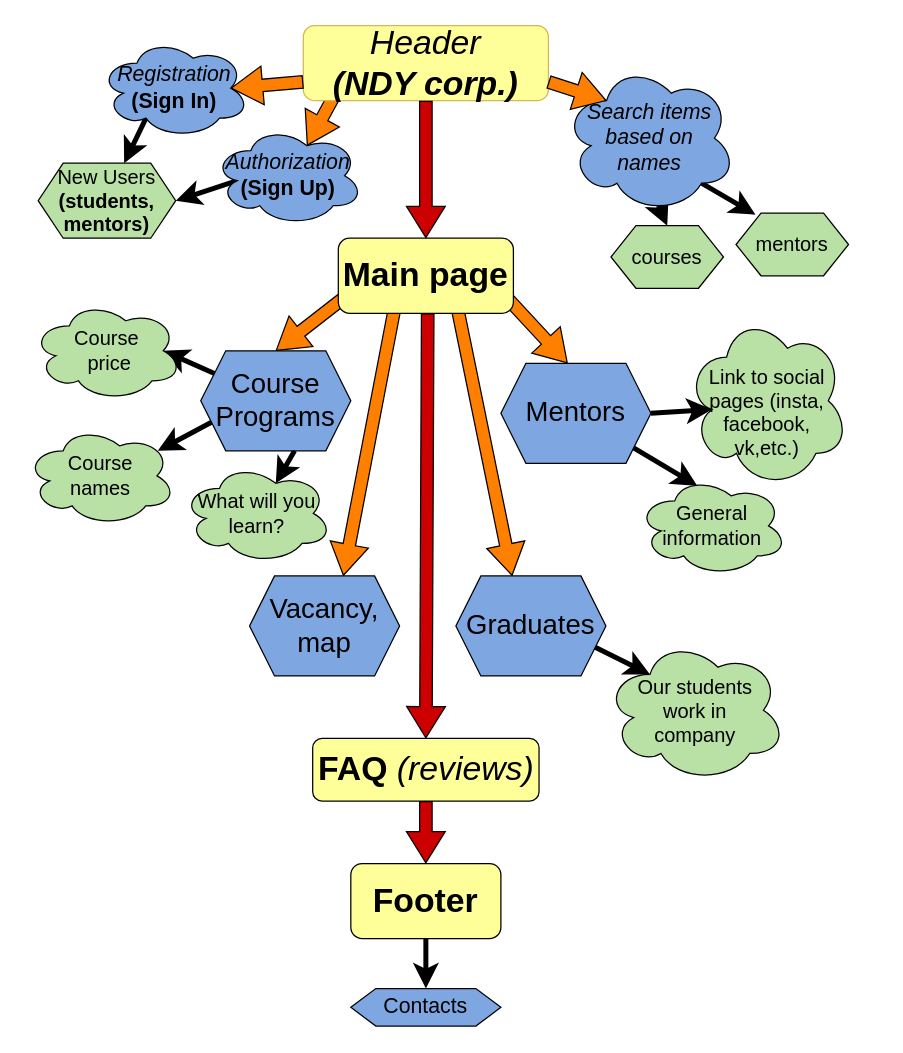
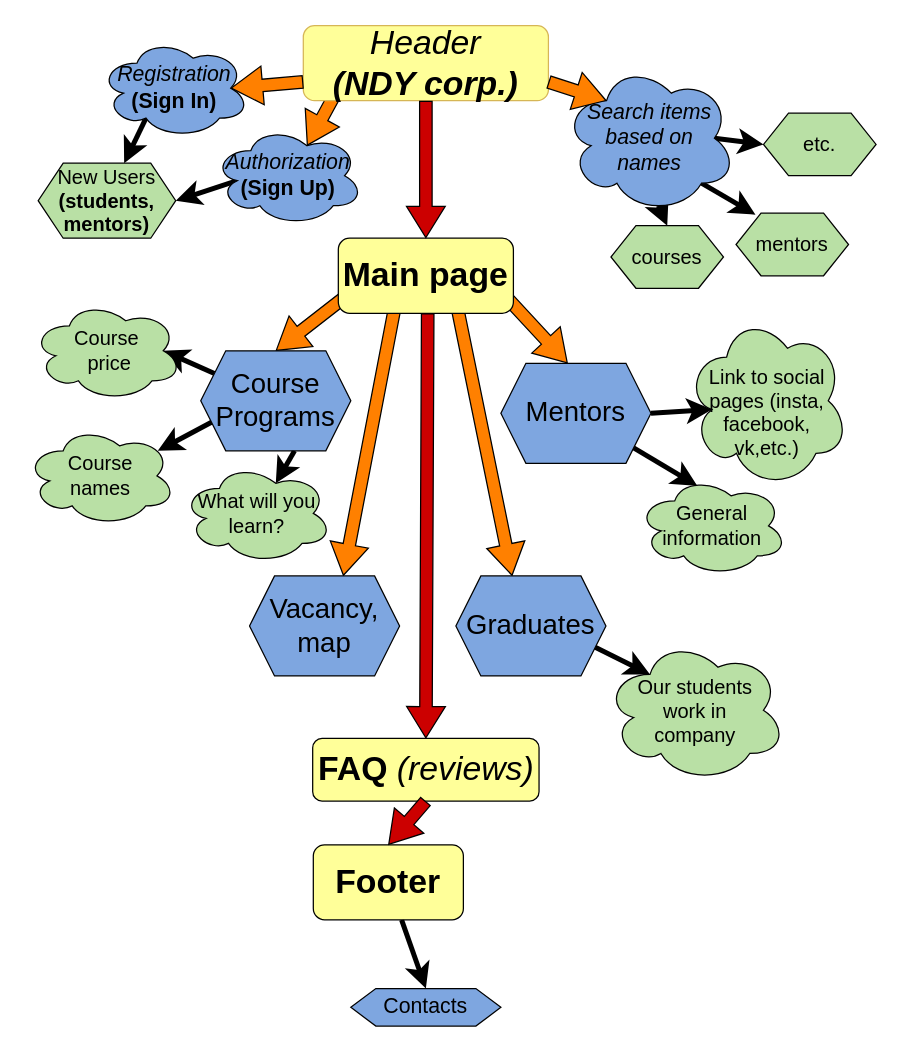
none -> (730, 140)
none -> (819, 144)
(426, 901) -> (388, 882)
